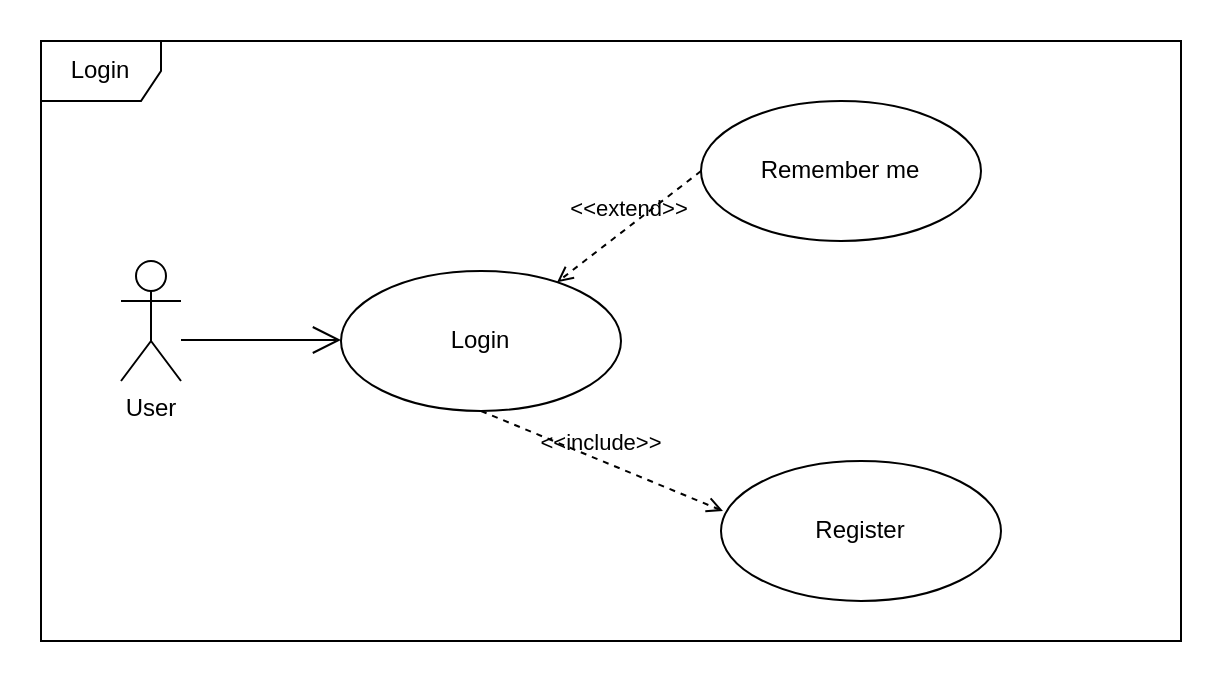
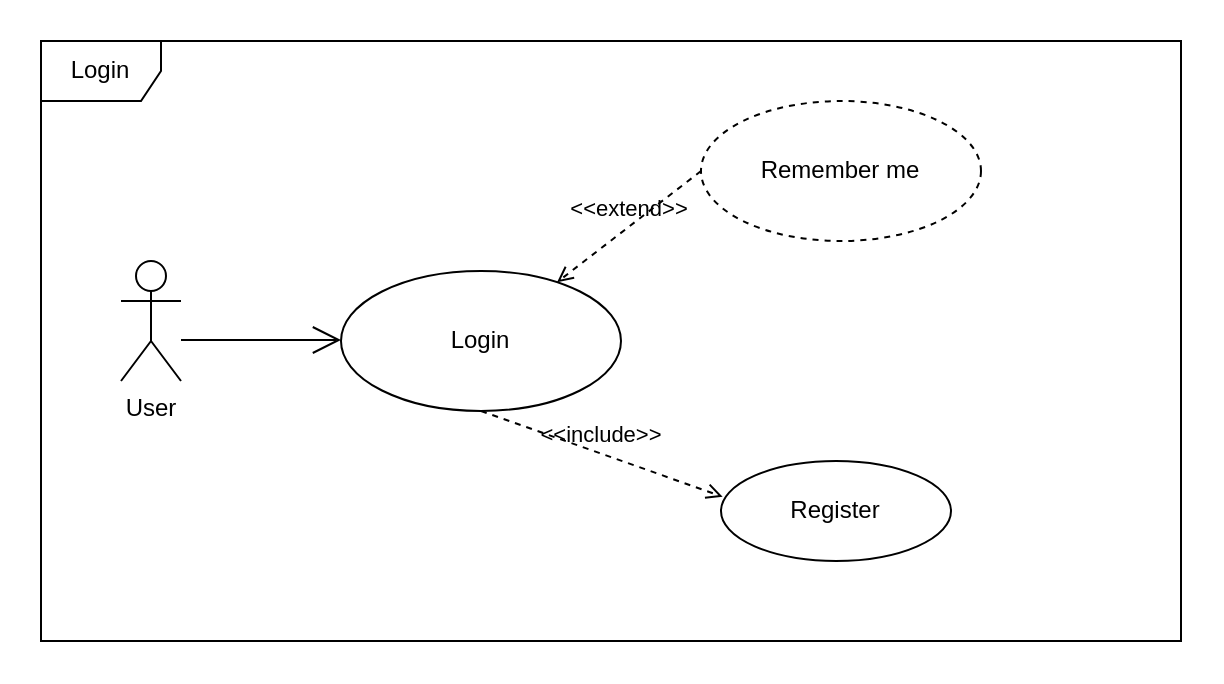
(841, 171) -> (841, 171)
(861, 531) -> (836, 511)
